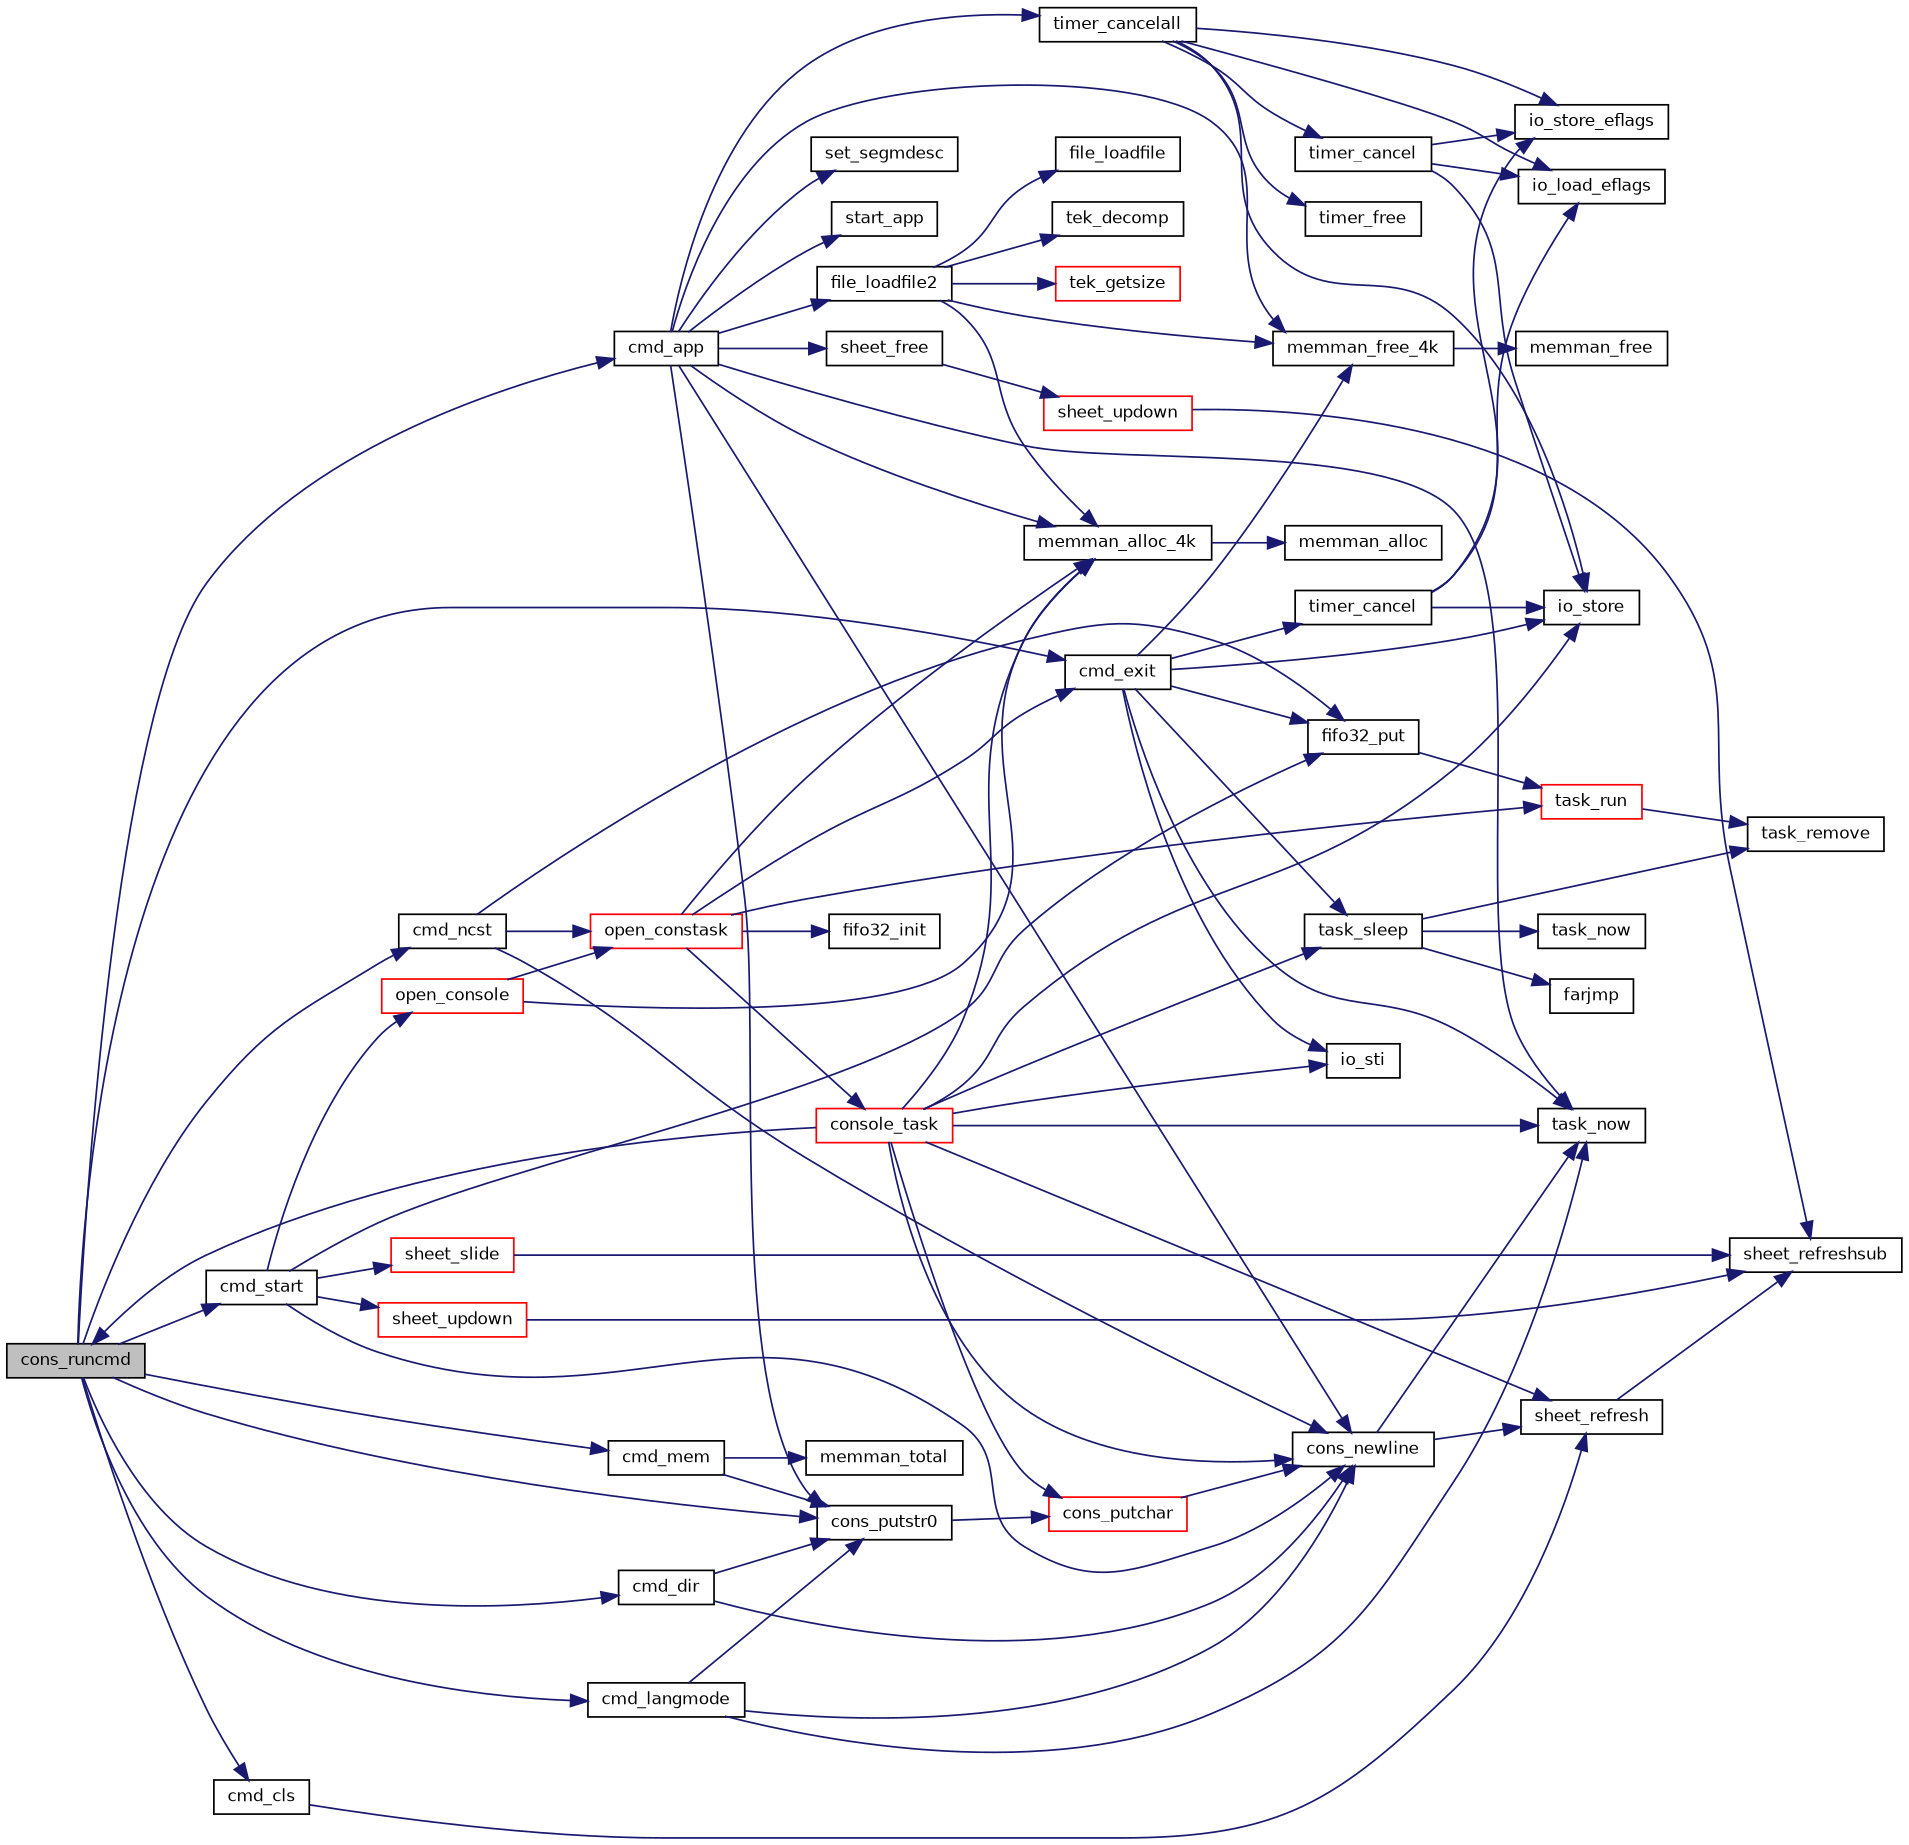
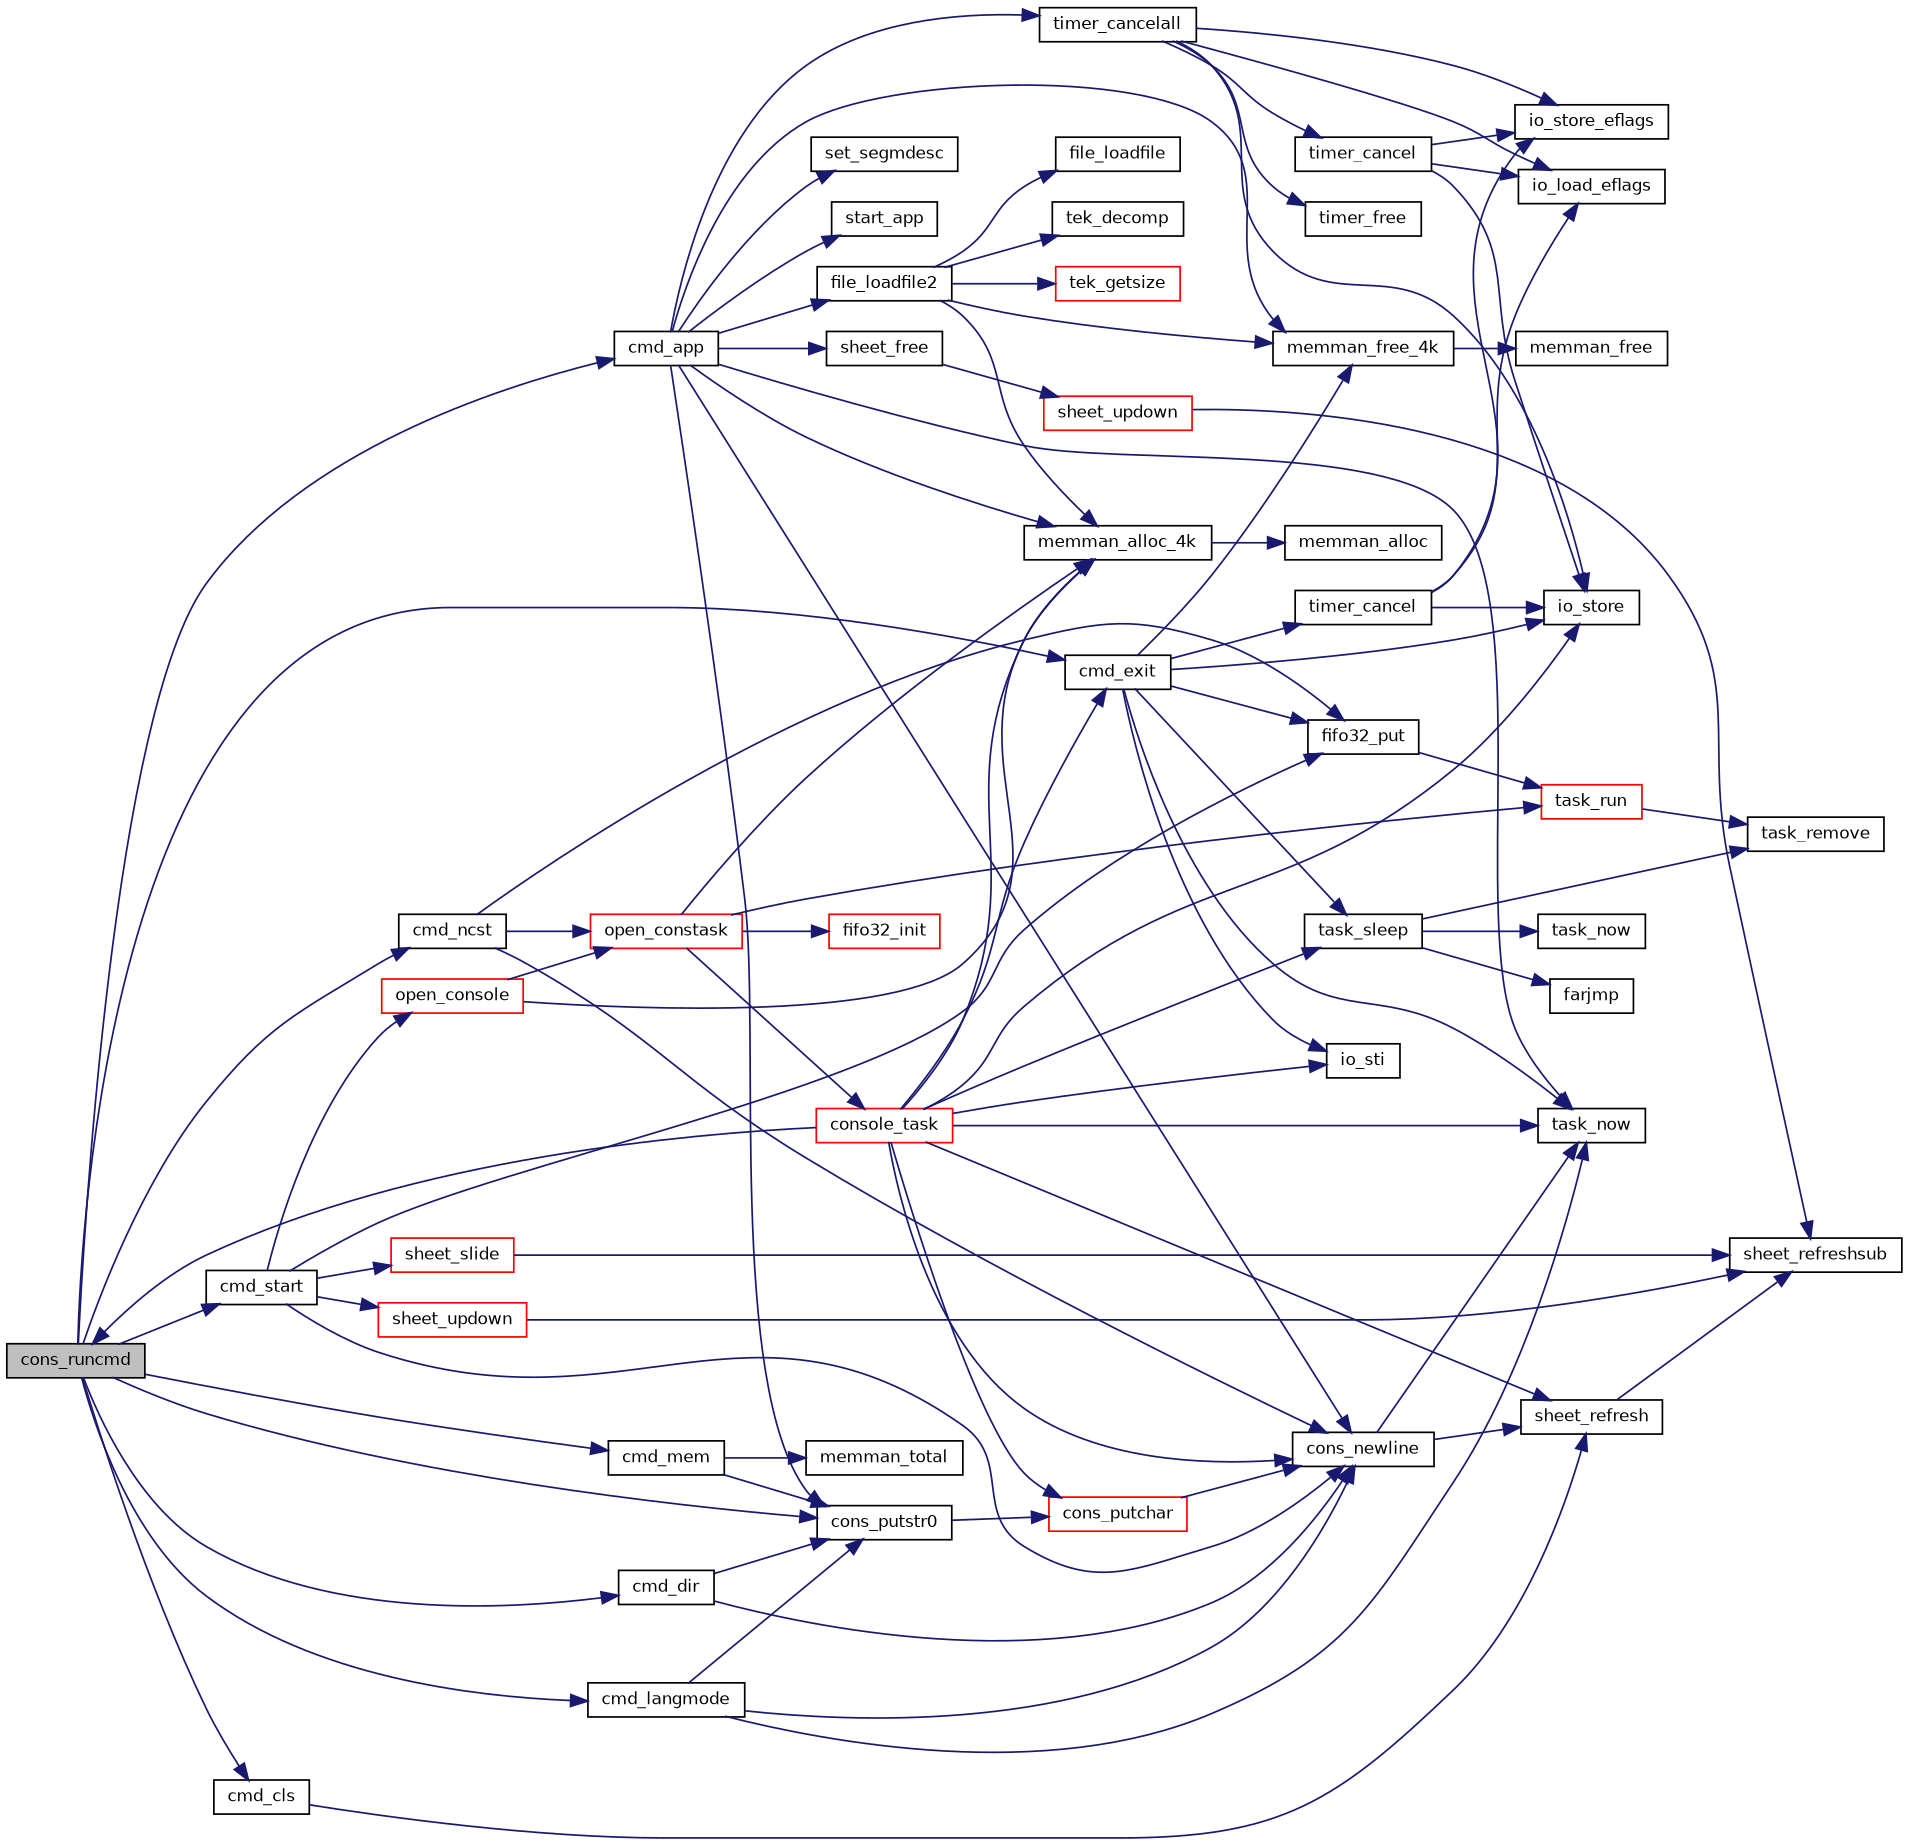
(876, 807) -> (1023, 845)
(884, 931) -> (884, 931)
